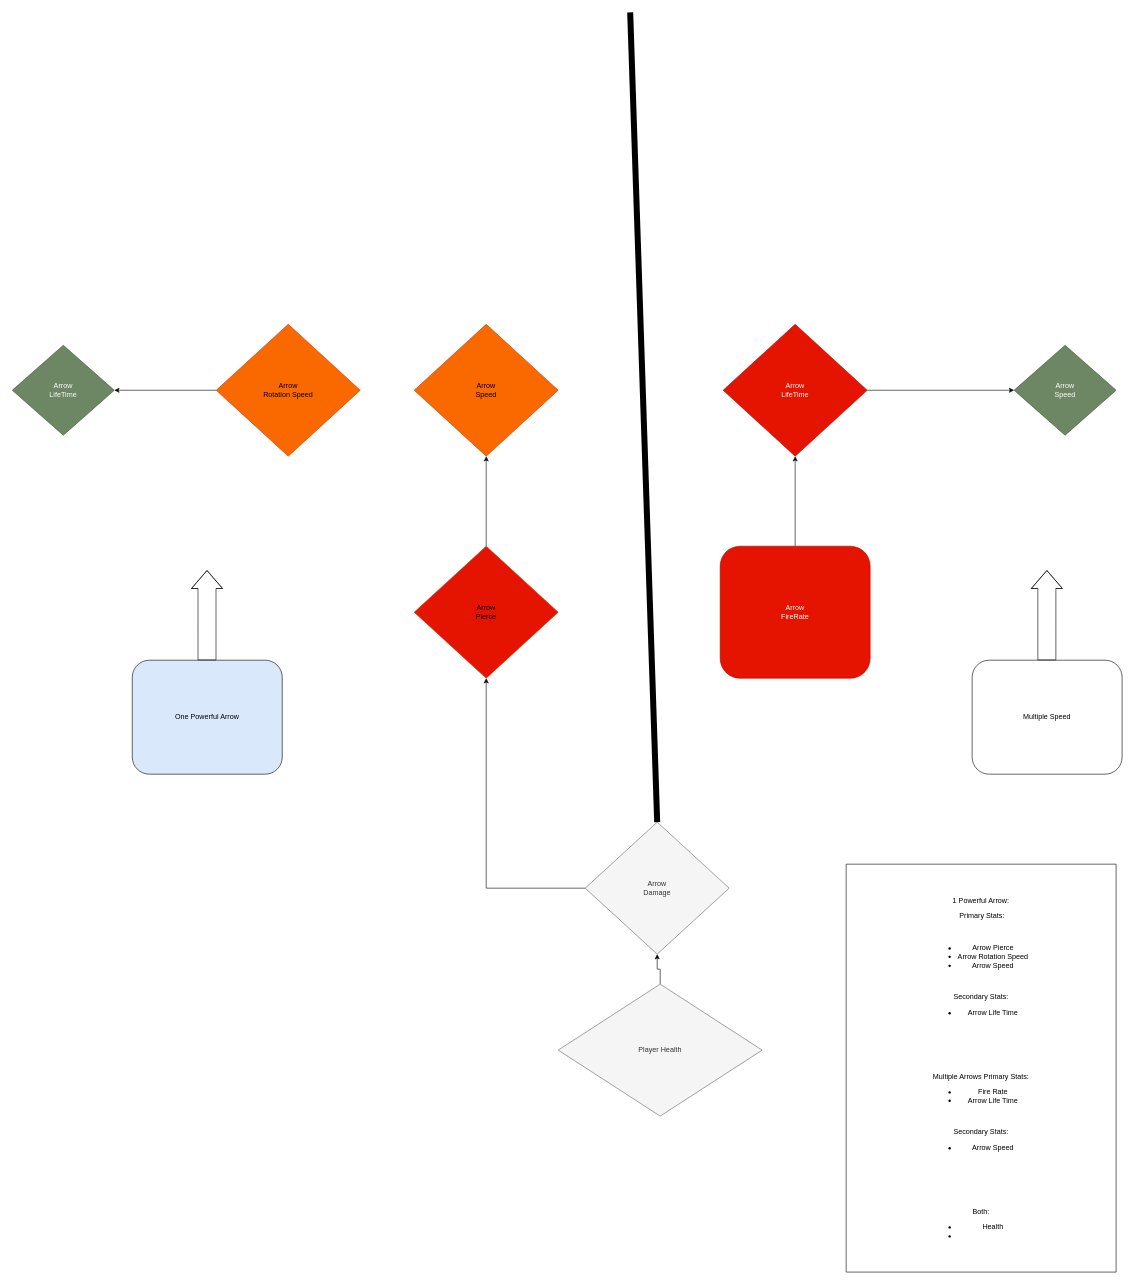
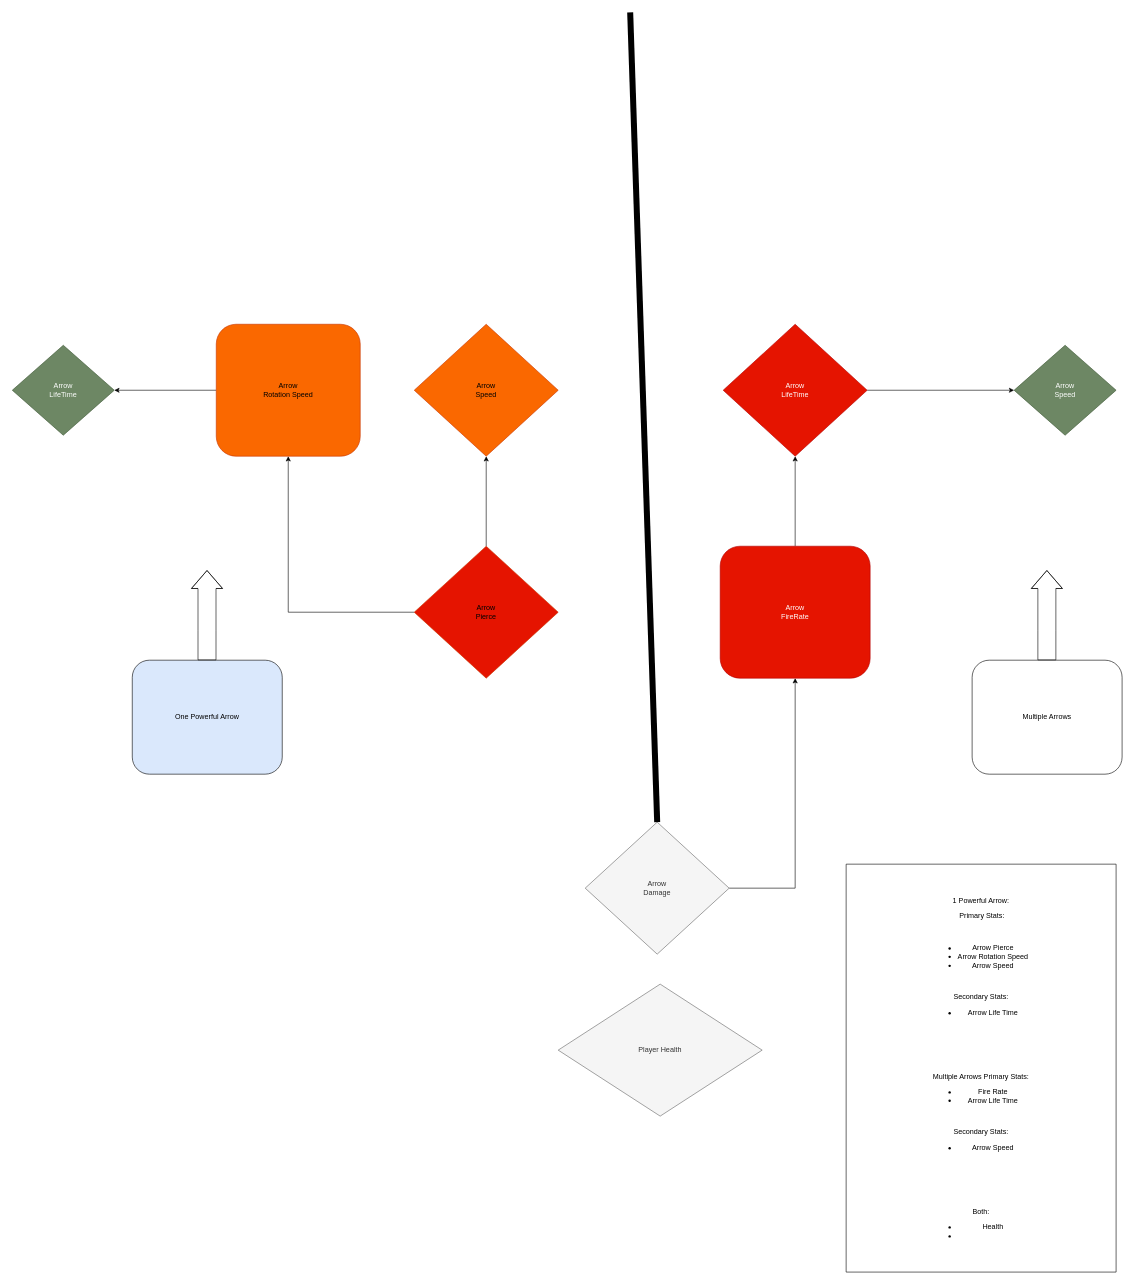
(288, 390) -> (288, 390)
none -> (288, 612)
none -> (795, 683)
(1047, 717) -> (1047, 717)
(486, 888) -> none
(657, 966) -> none
